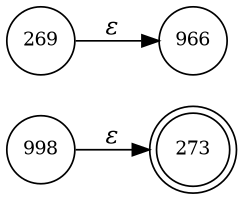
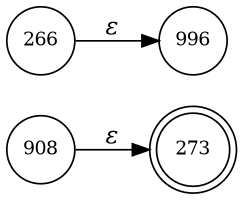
(41, 41) -> (41, 41)
(193, 41) -> (193, 41)
(41, 150) -> (41, 150)
